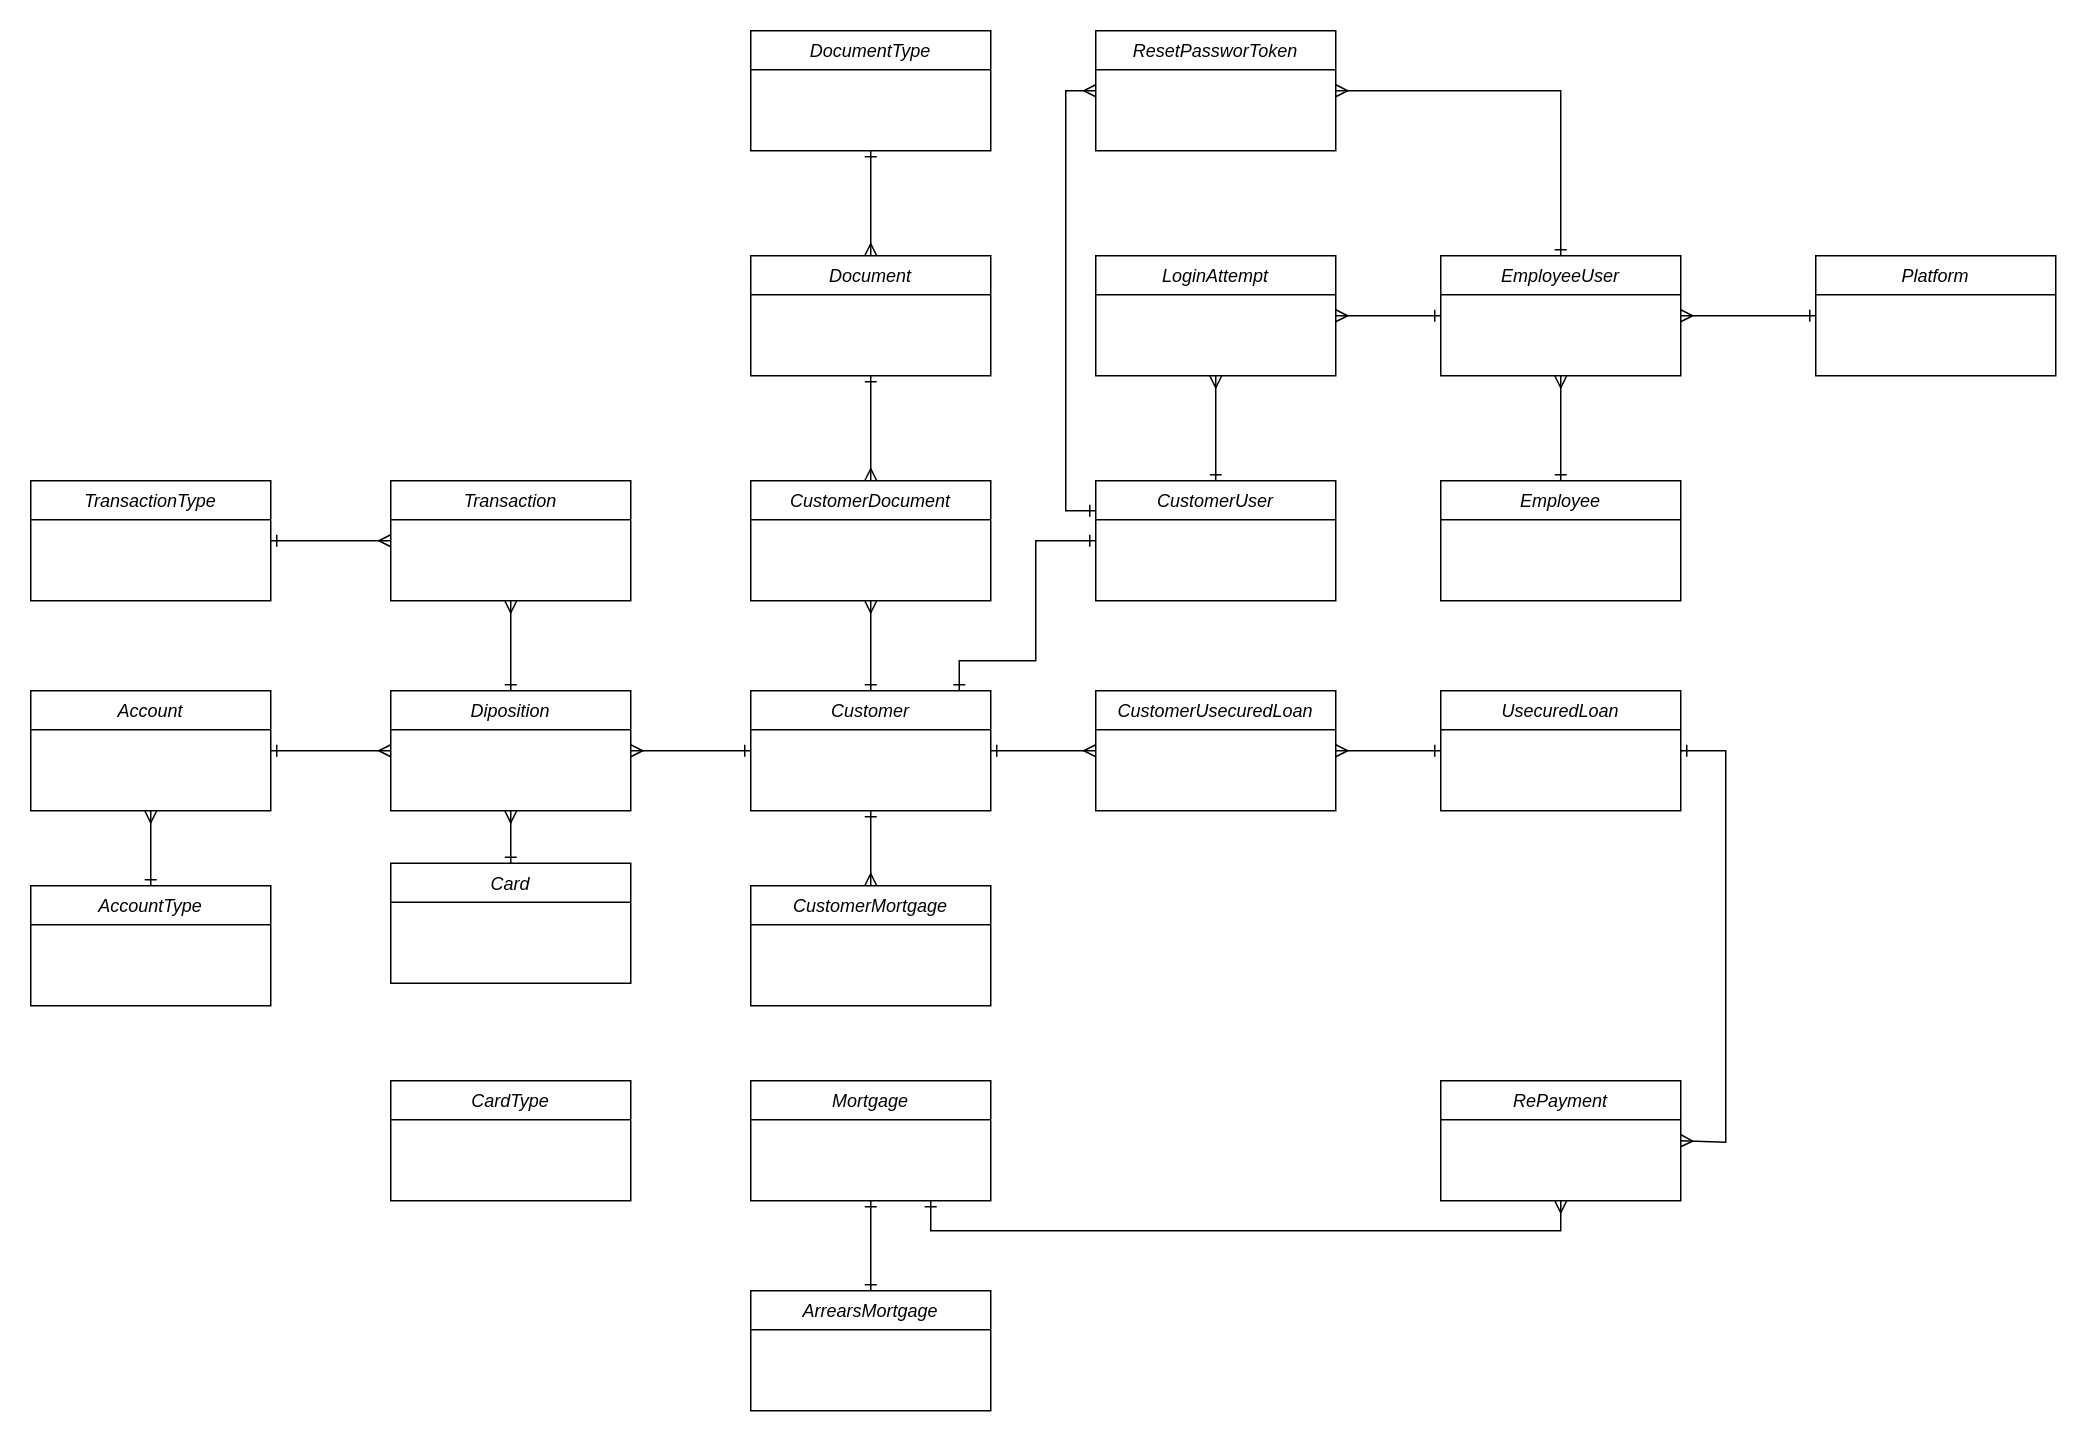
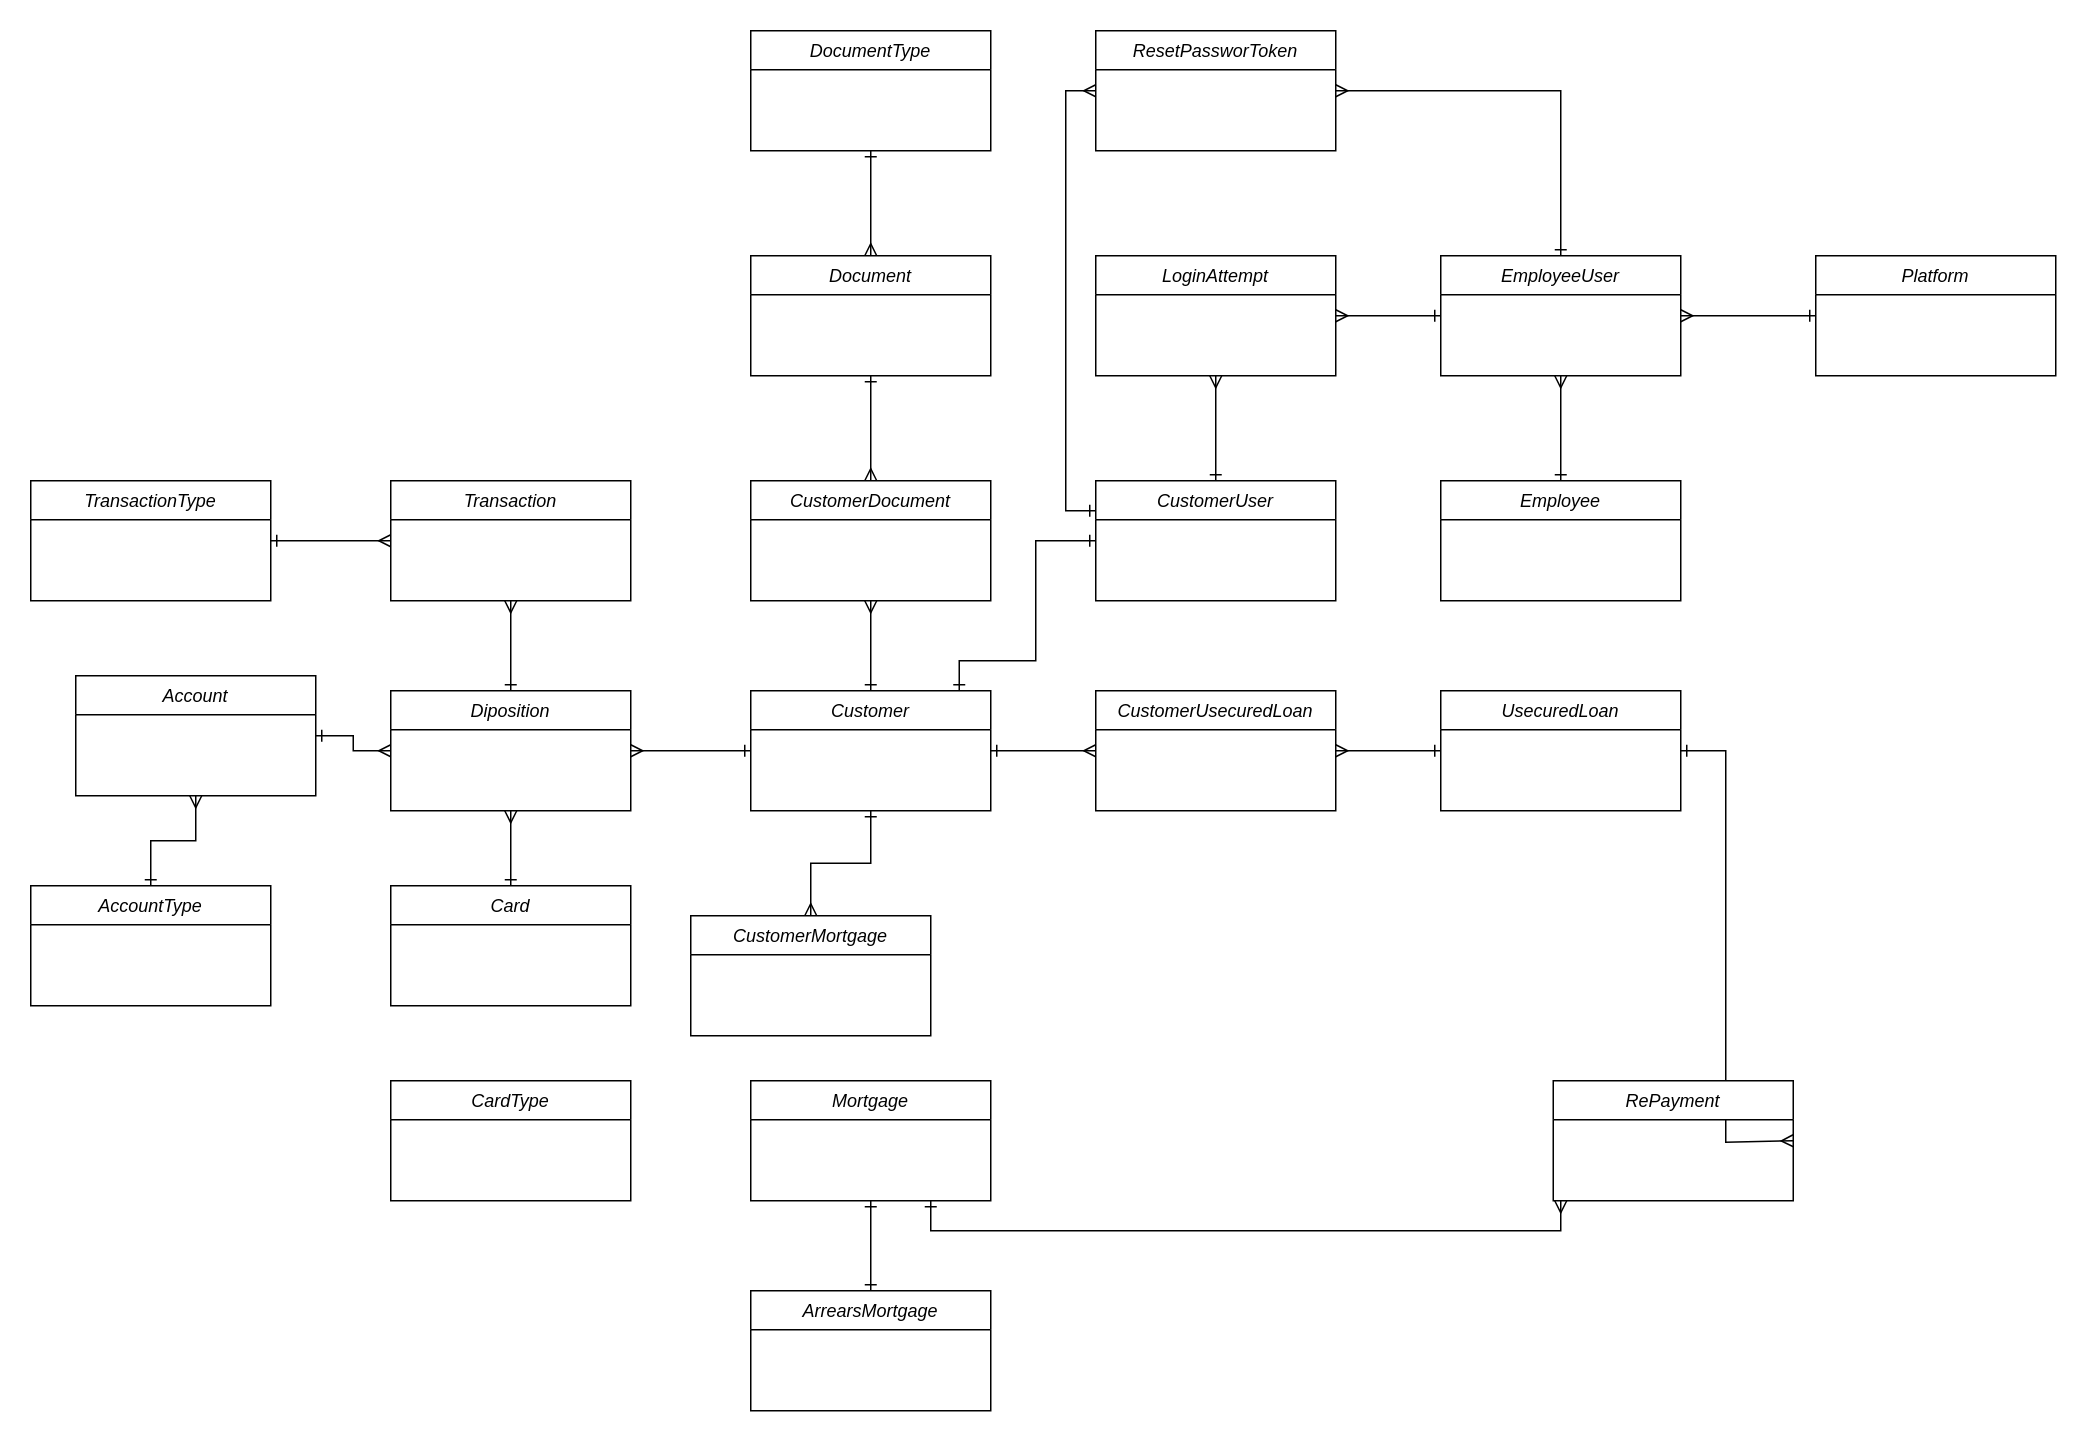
(151, 751) -> (196, 736)
(511, 923) -> (511, 946)
(871, 946) -> (811, 976)
(1561, 1141) -> (1673, 1141)
